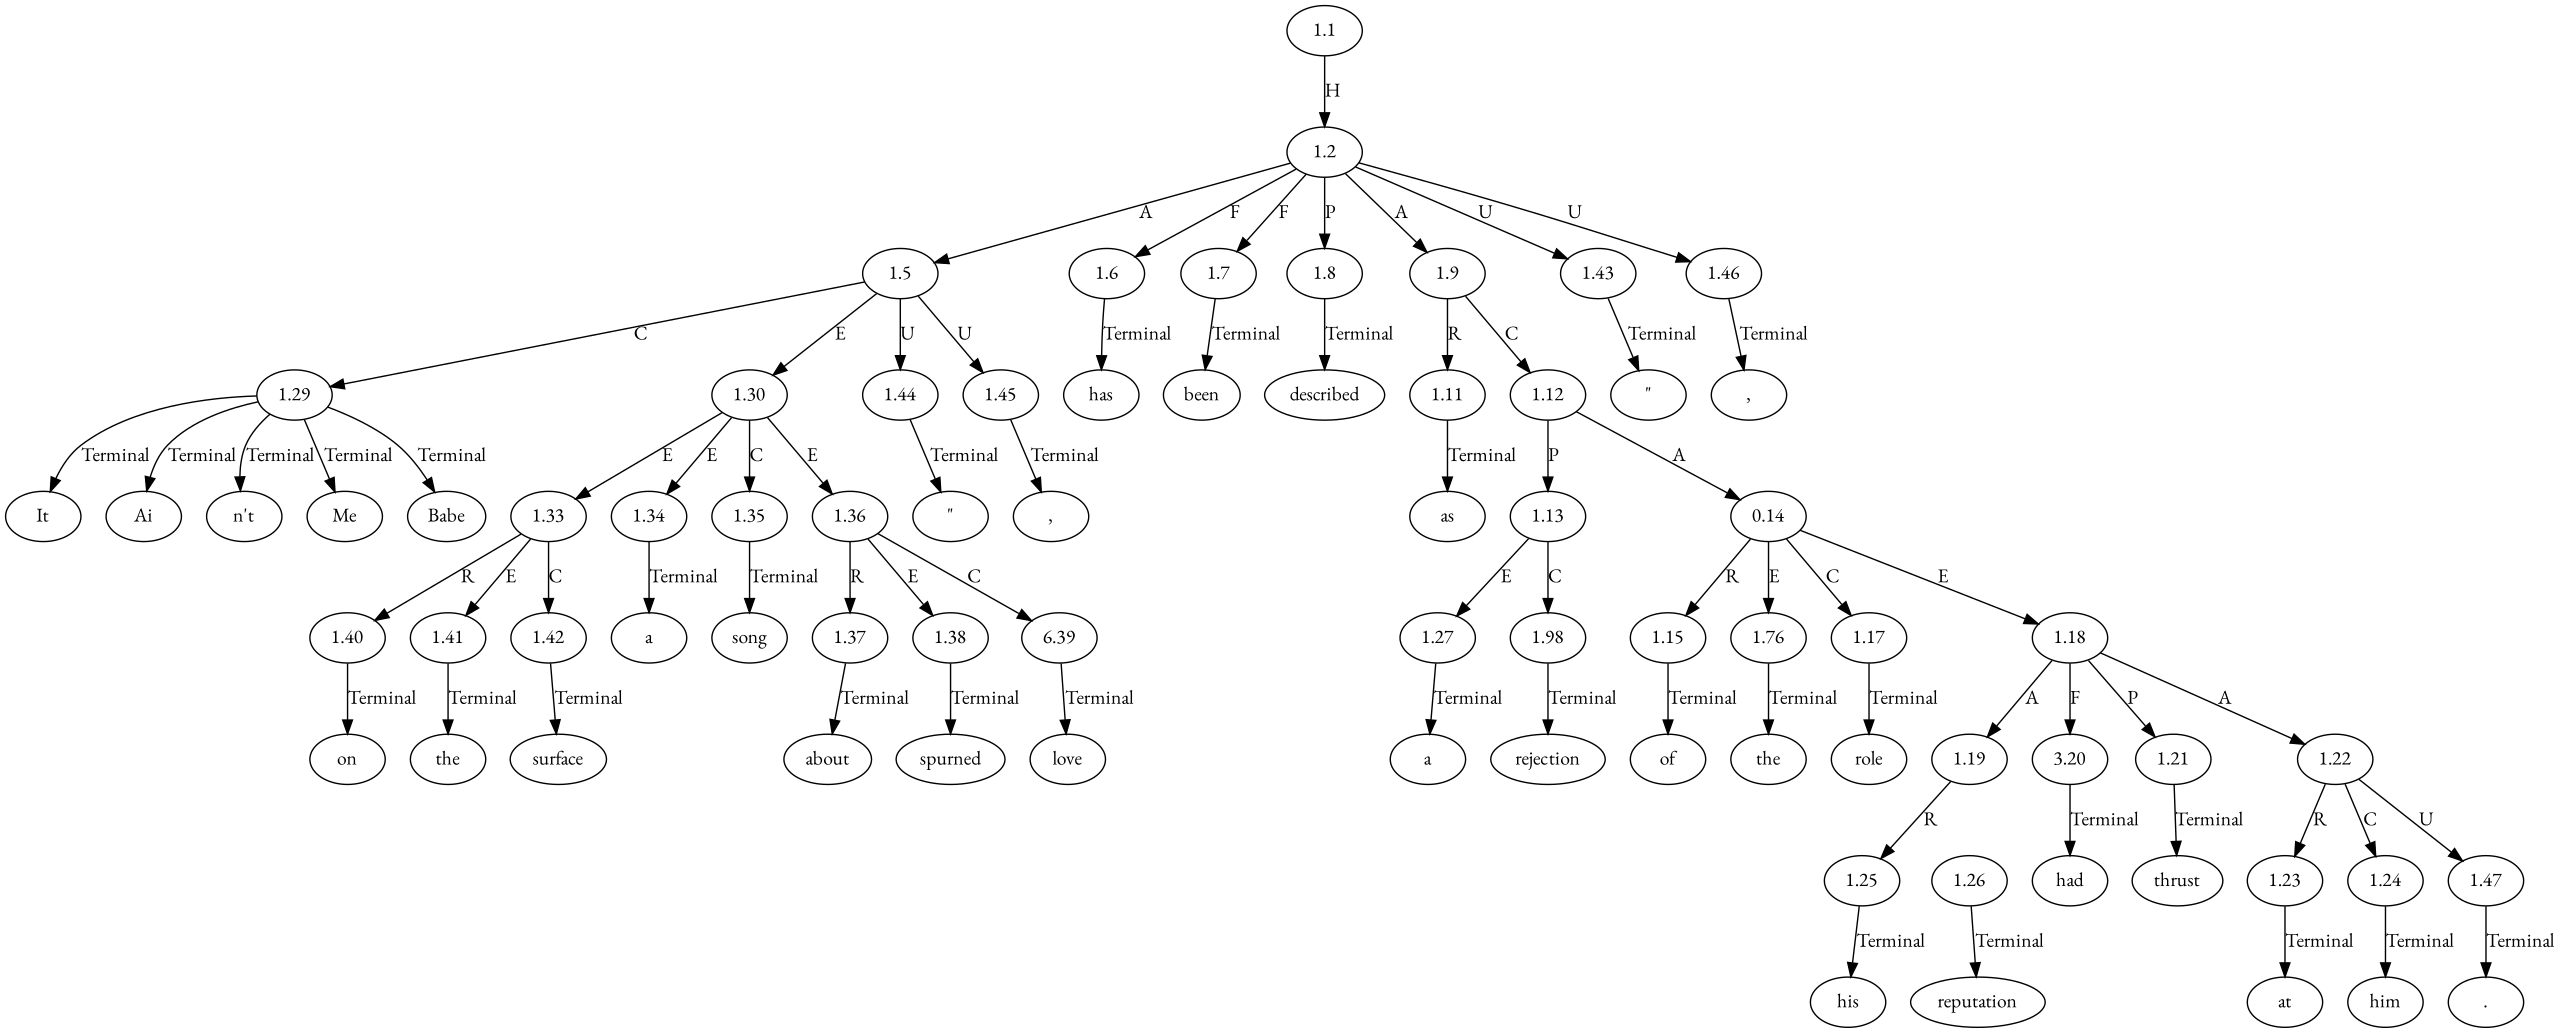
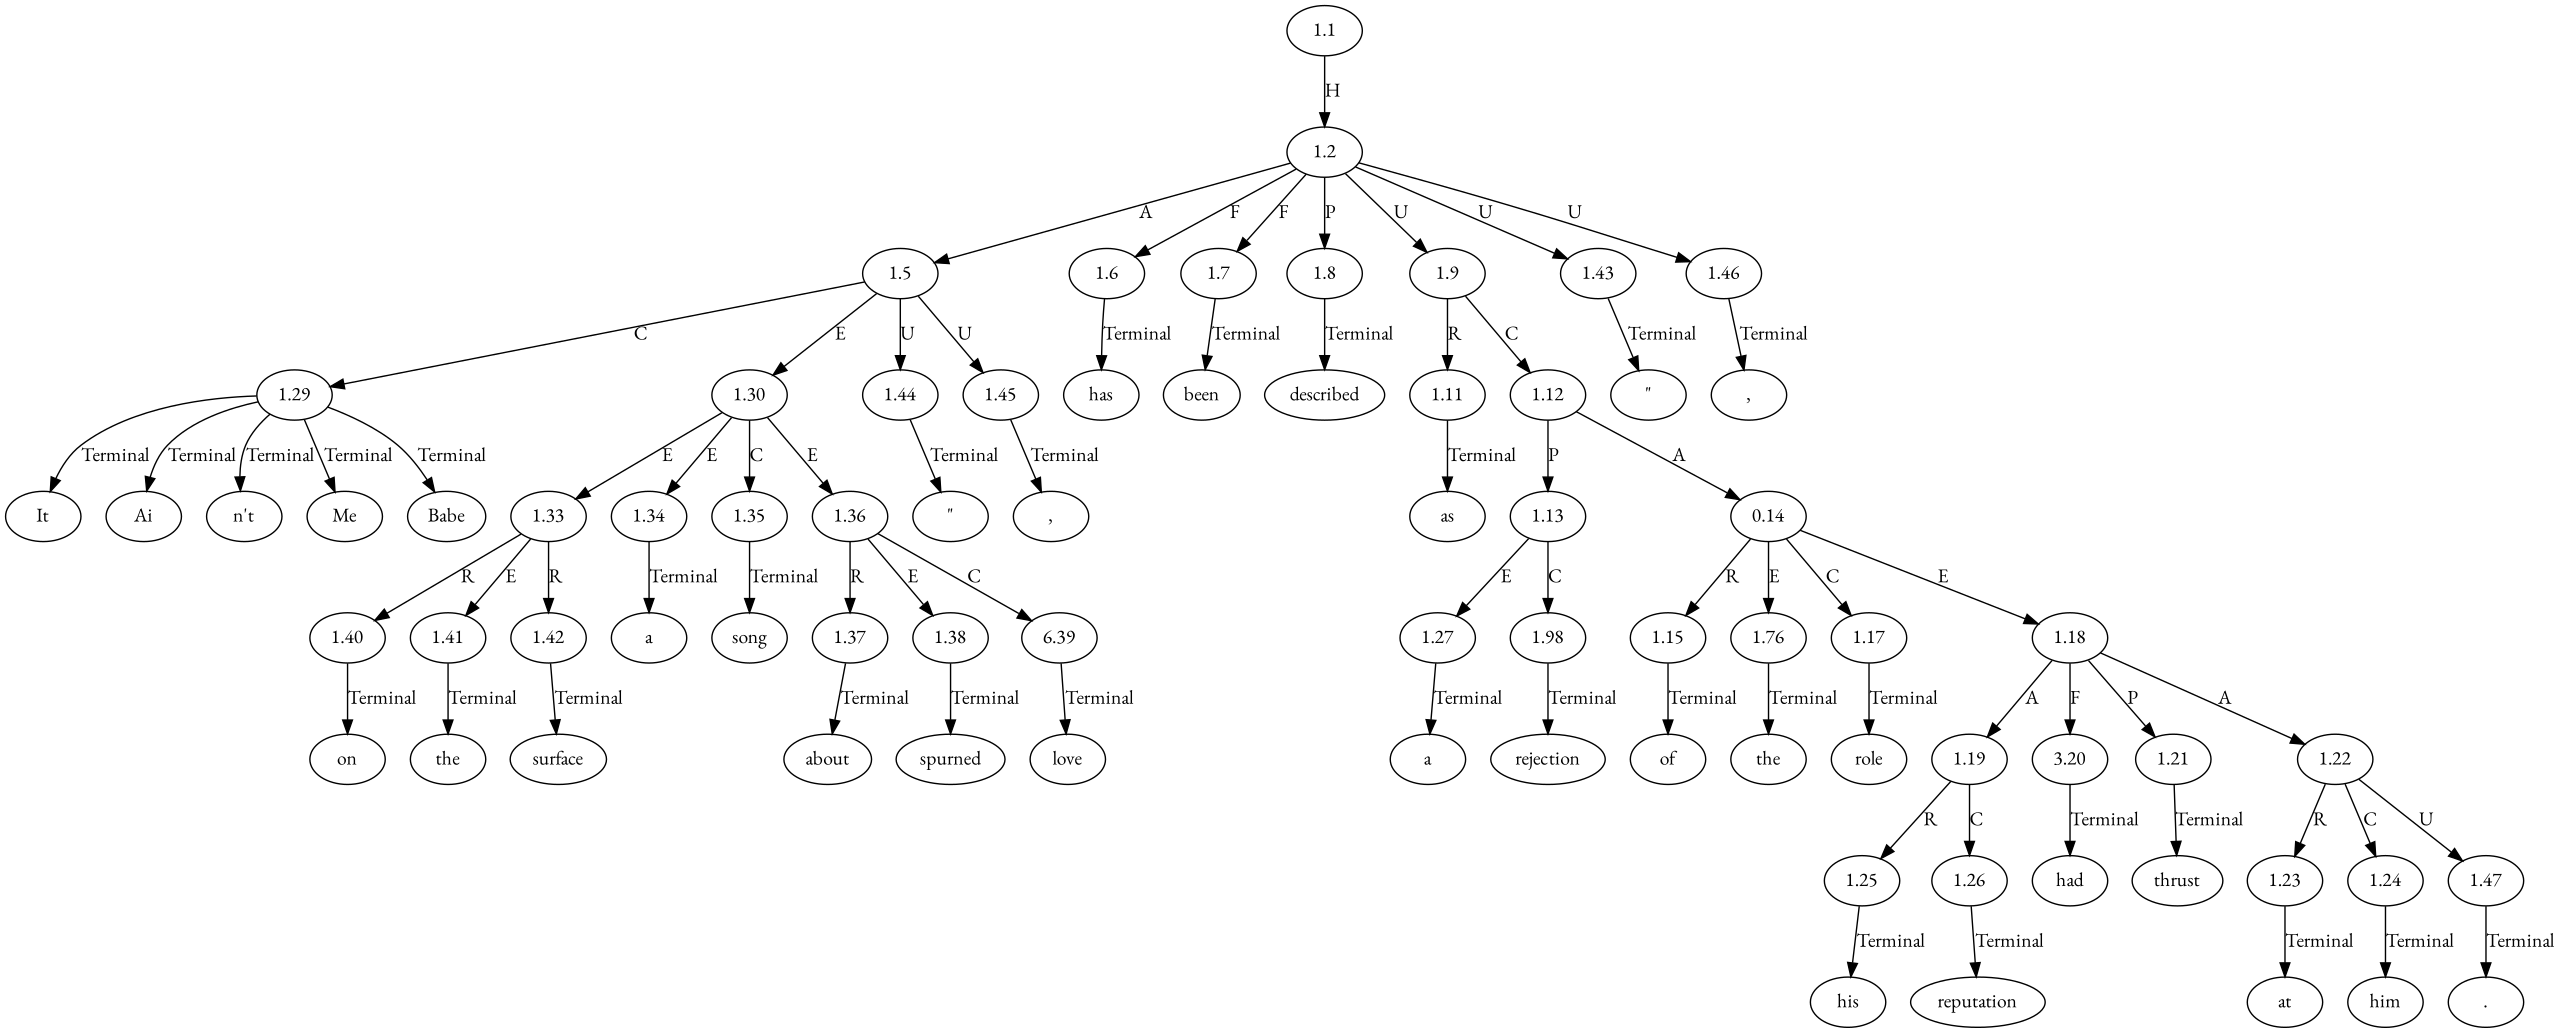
(1401, 213) -> (1401, 213)
(556, 577) -> (556, 577)
none -> (1970, 813)
